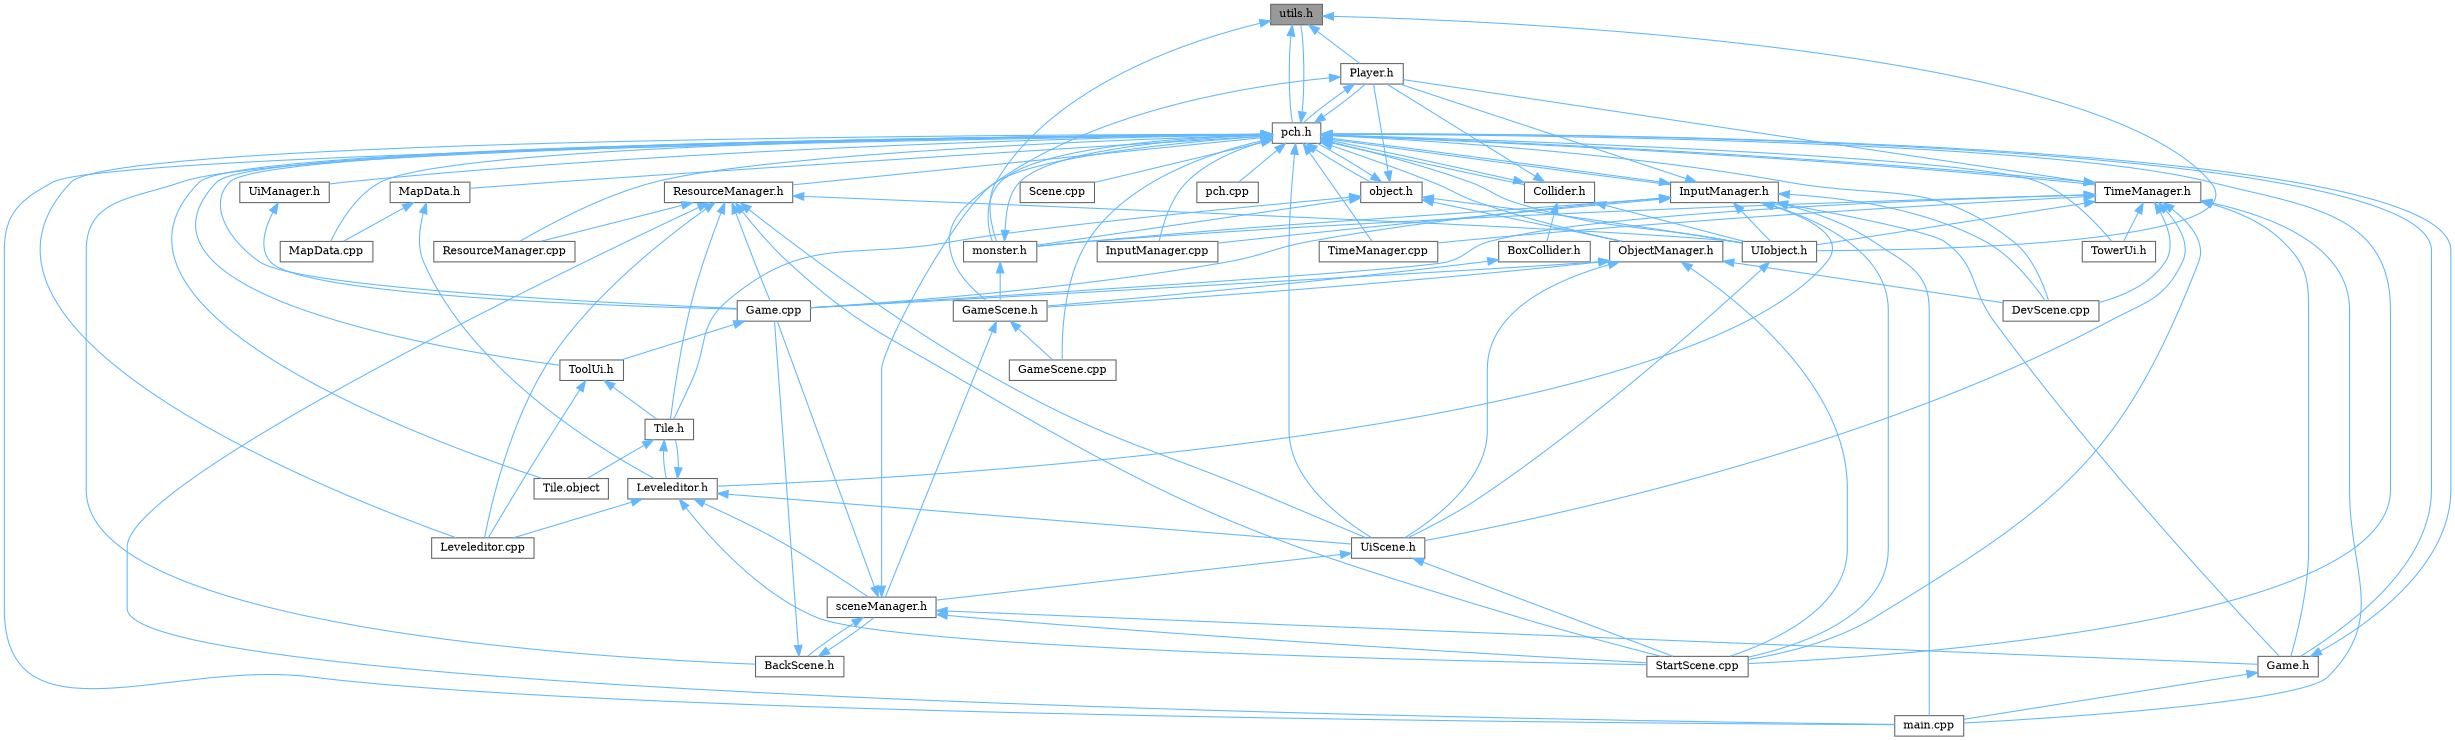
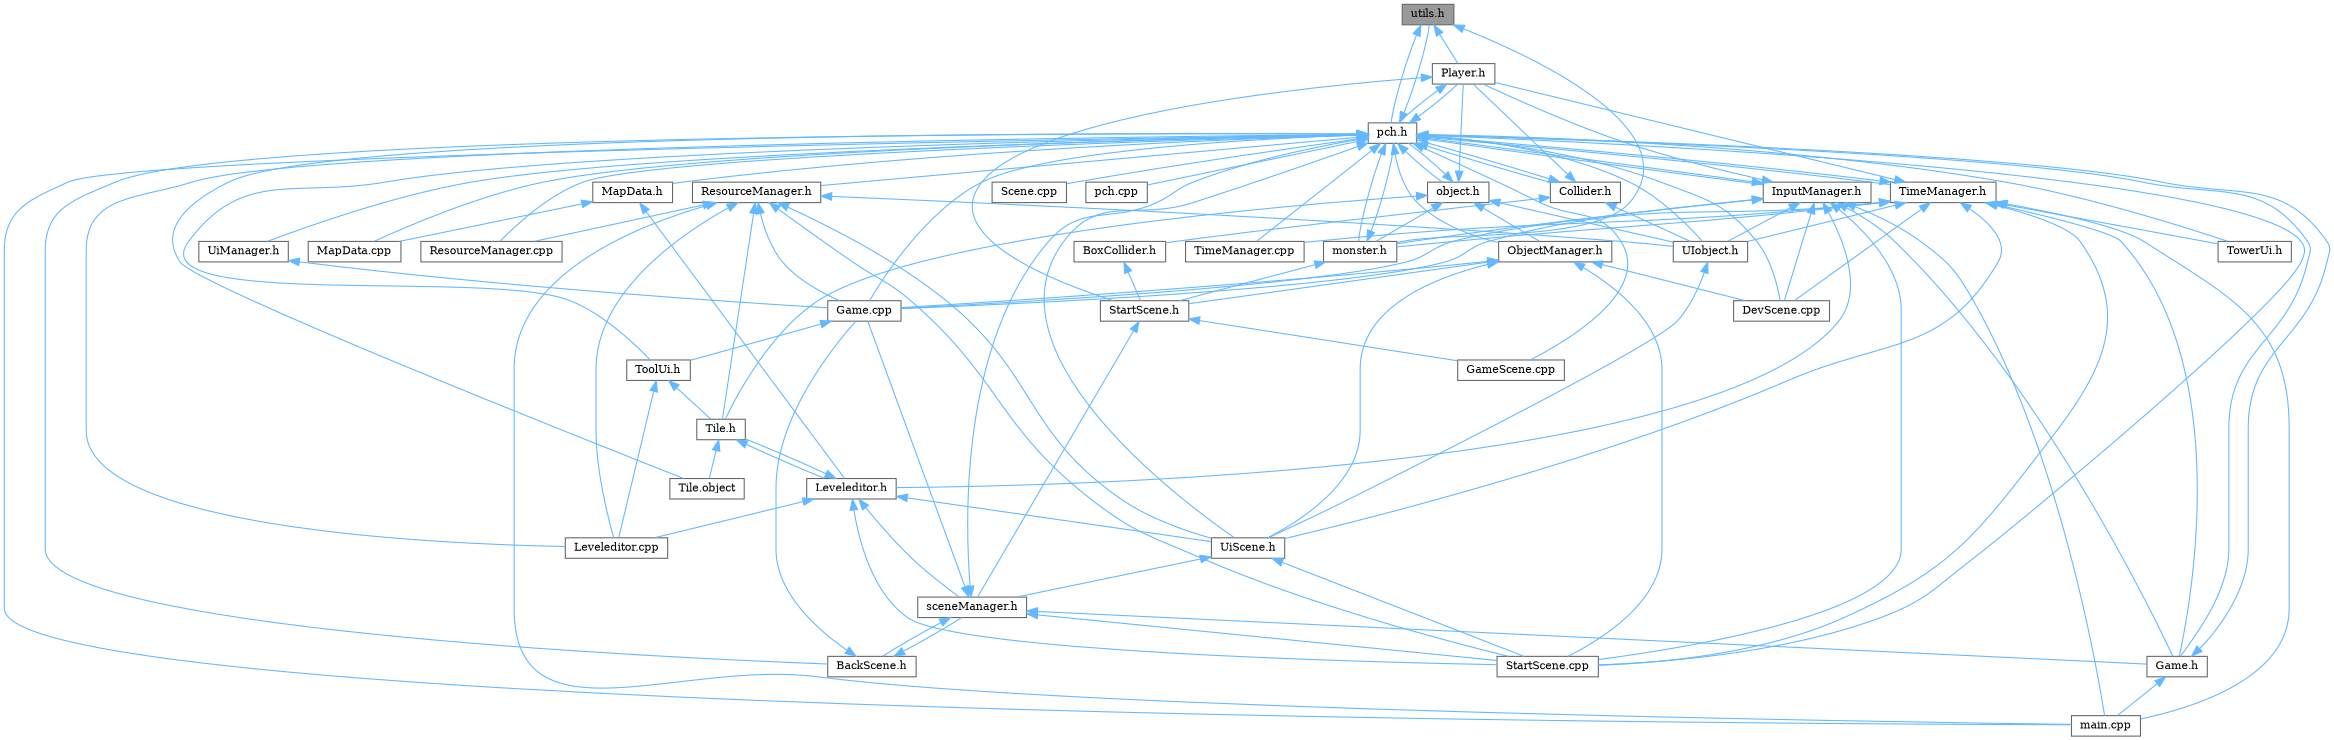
(1993, 86) -> none
(1158, 252) -> none
(1000, 311) -> (1145, 311)
